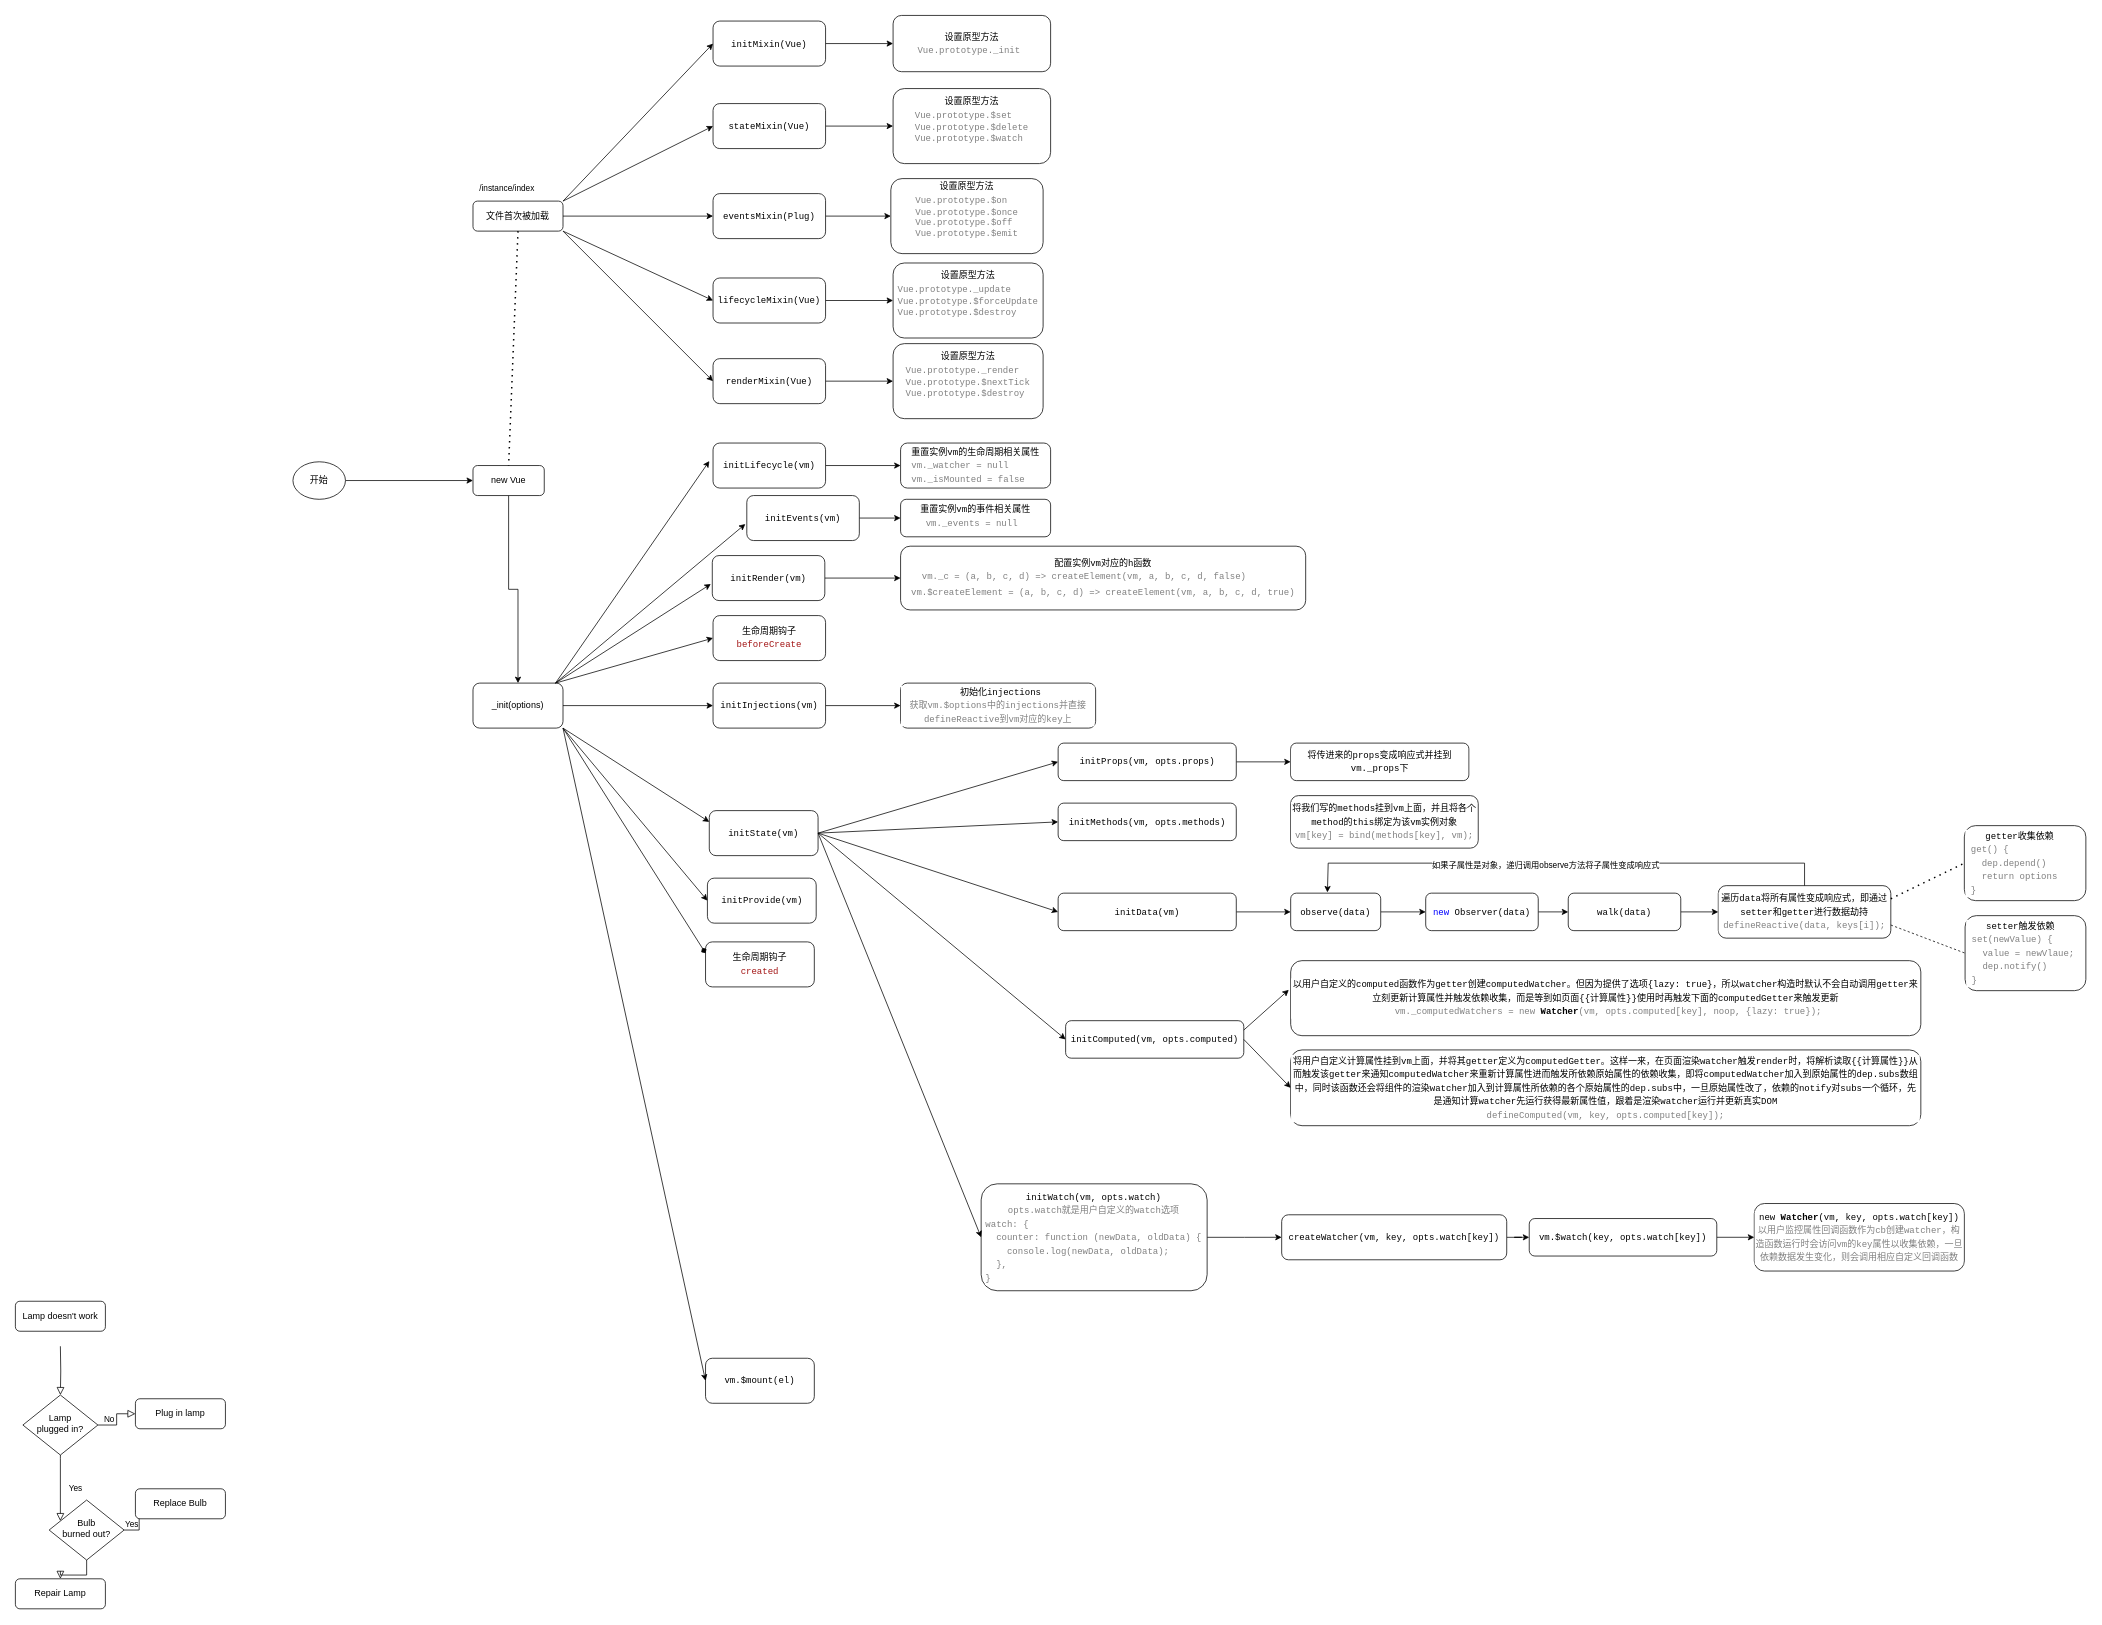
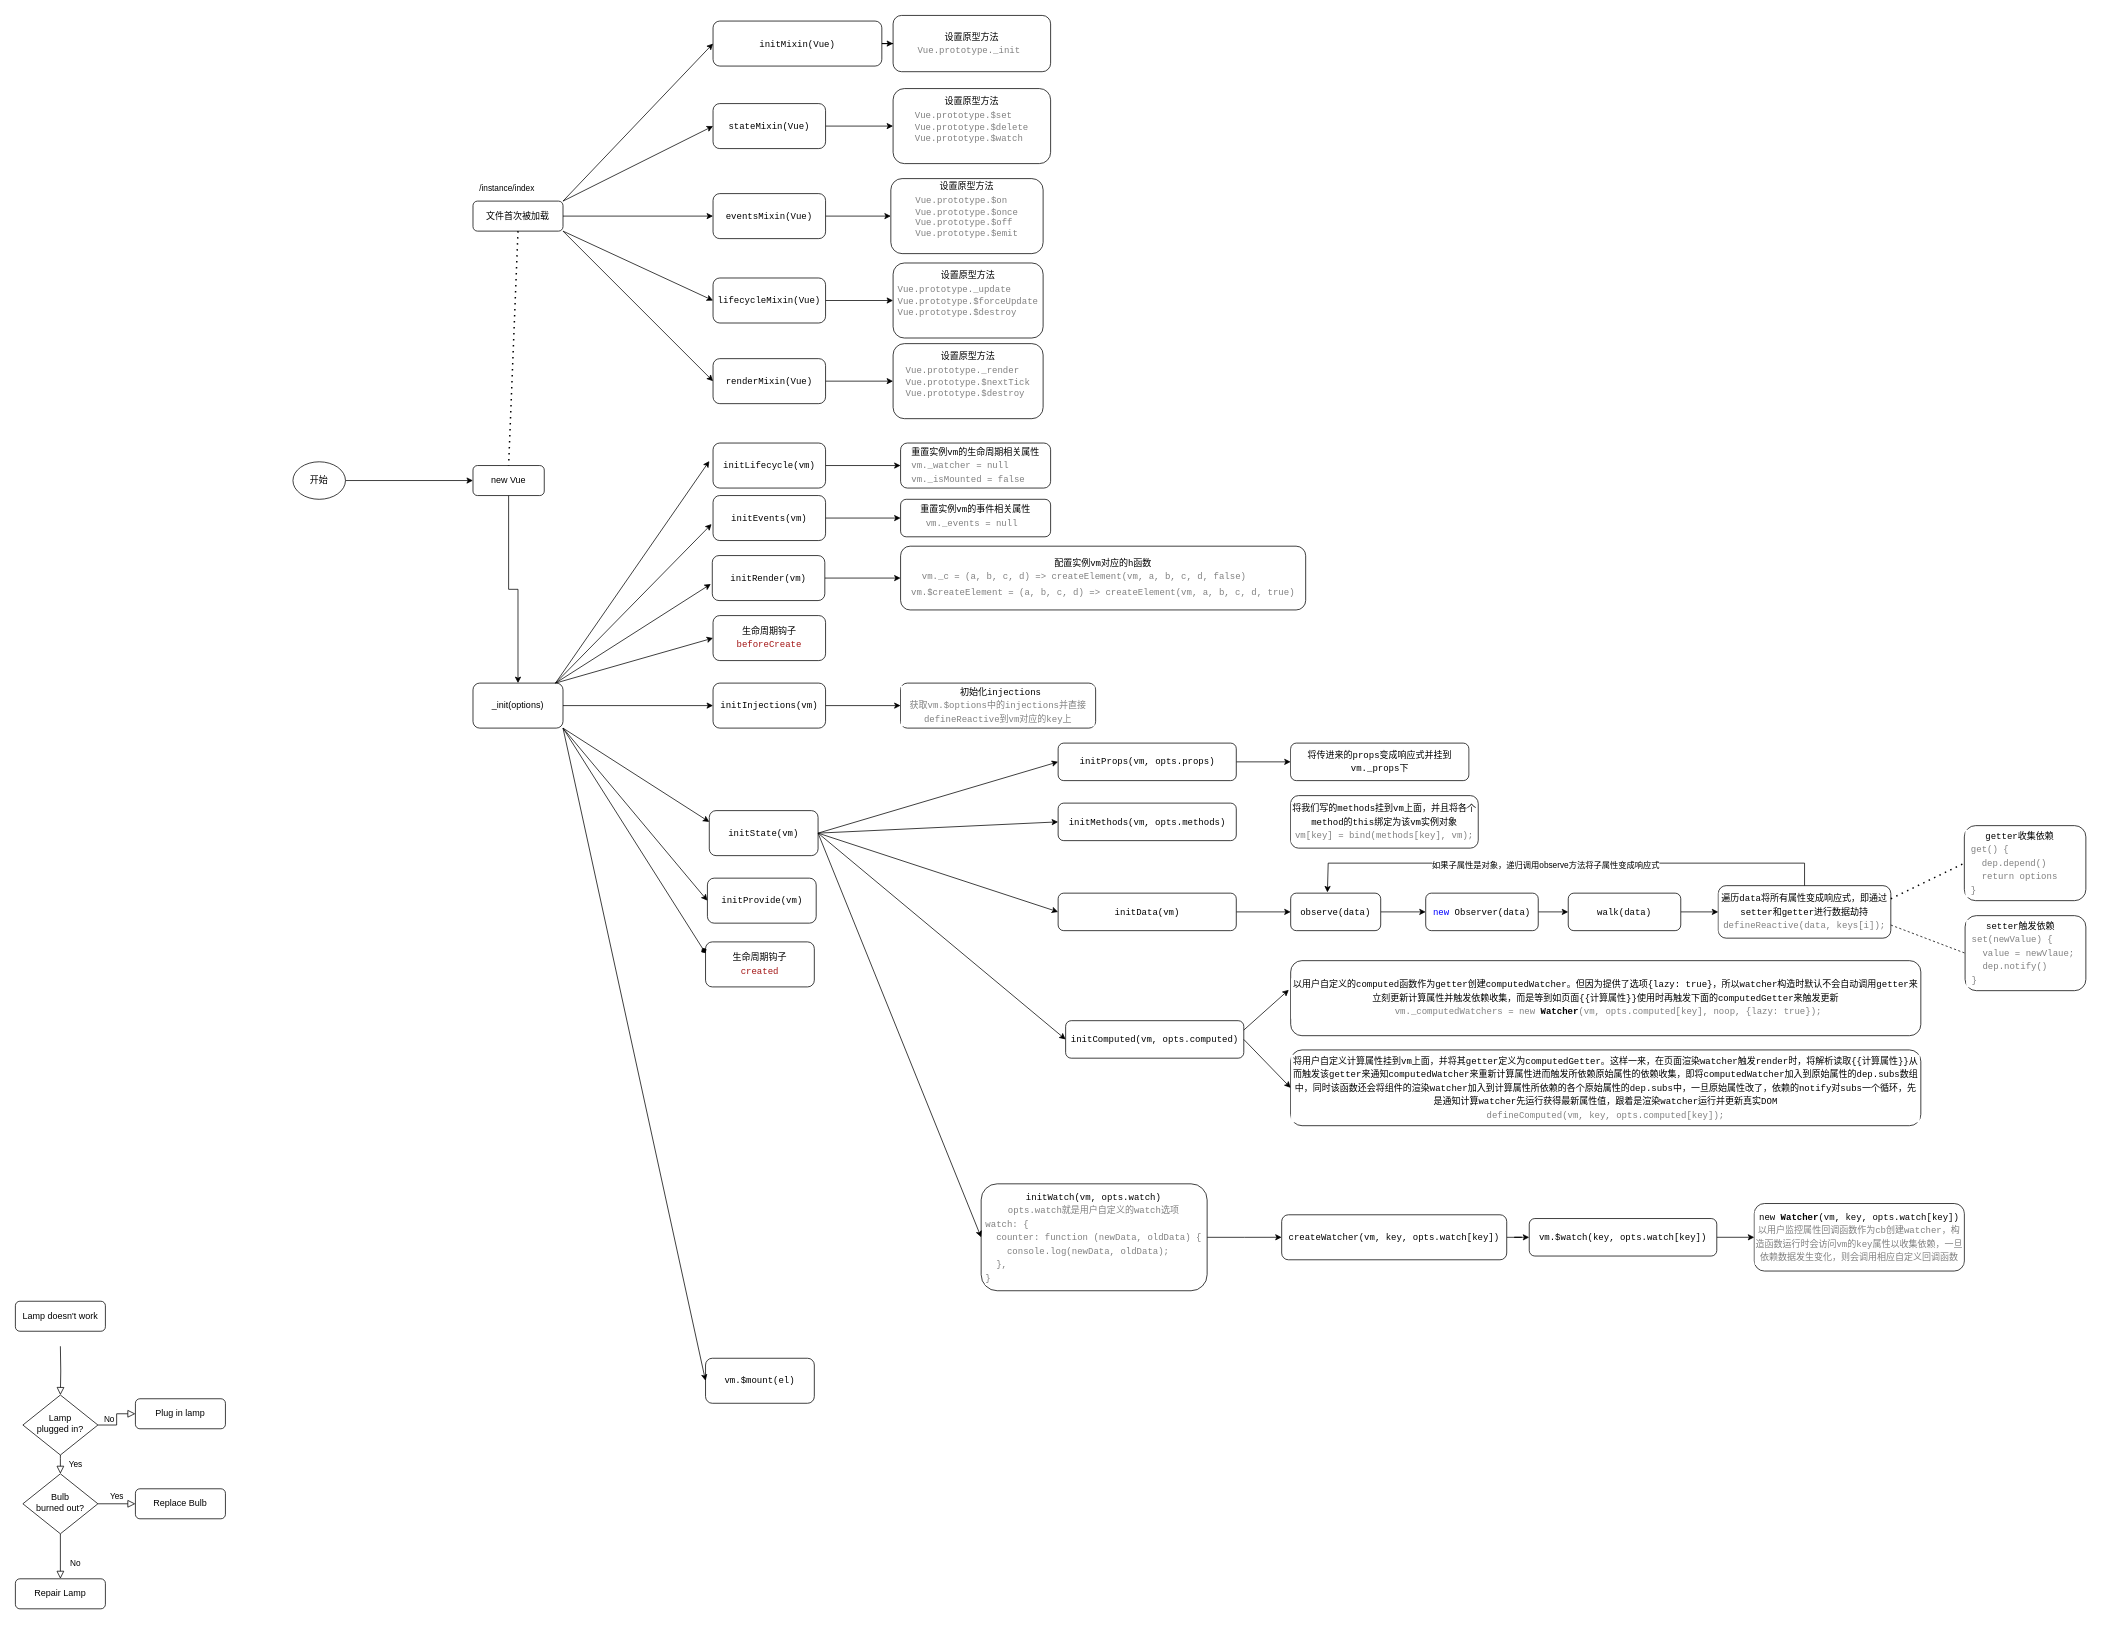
(769, 44) -> (797, 44)
(769, 216) -> (769, 216)
(803, 518) -> (769, 518)
(87, 1530) -> (60, 1503)
